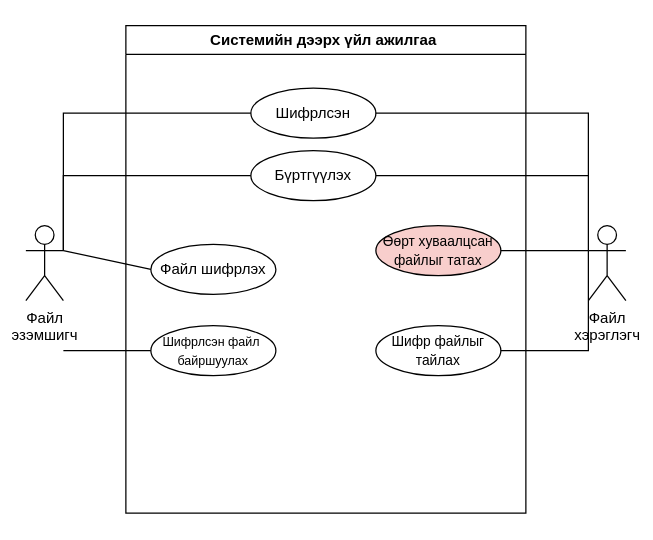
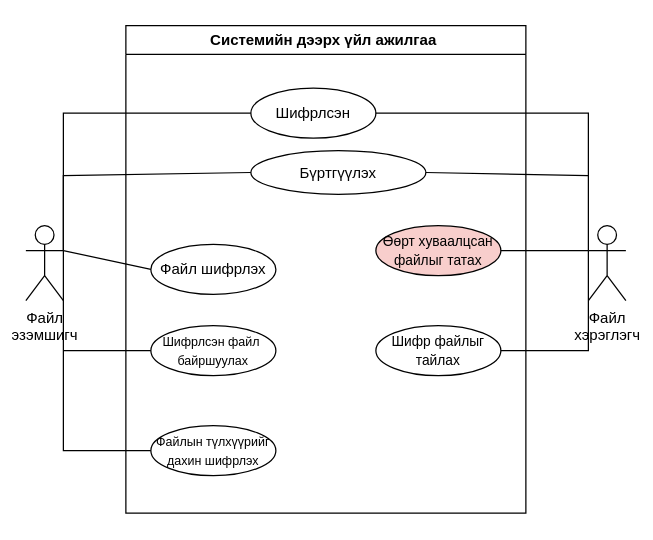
(313, 176) -> (338, 173)
none -> (63, 396)
none -> (213, 451)
